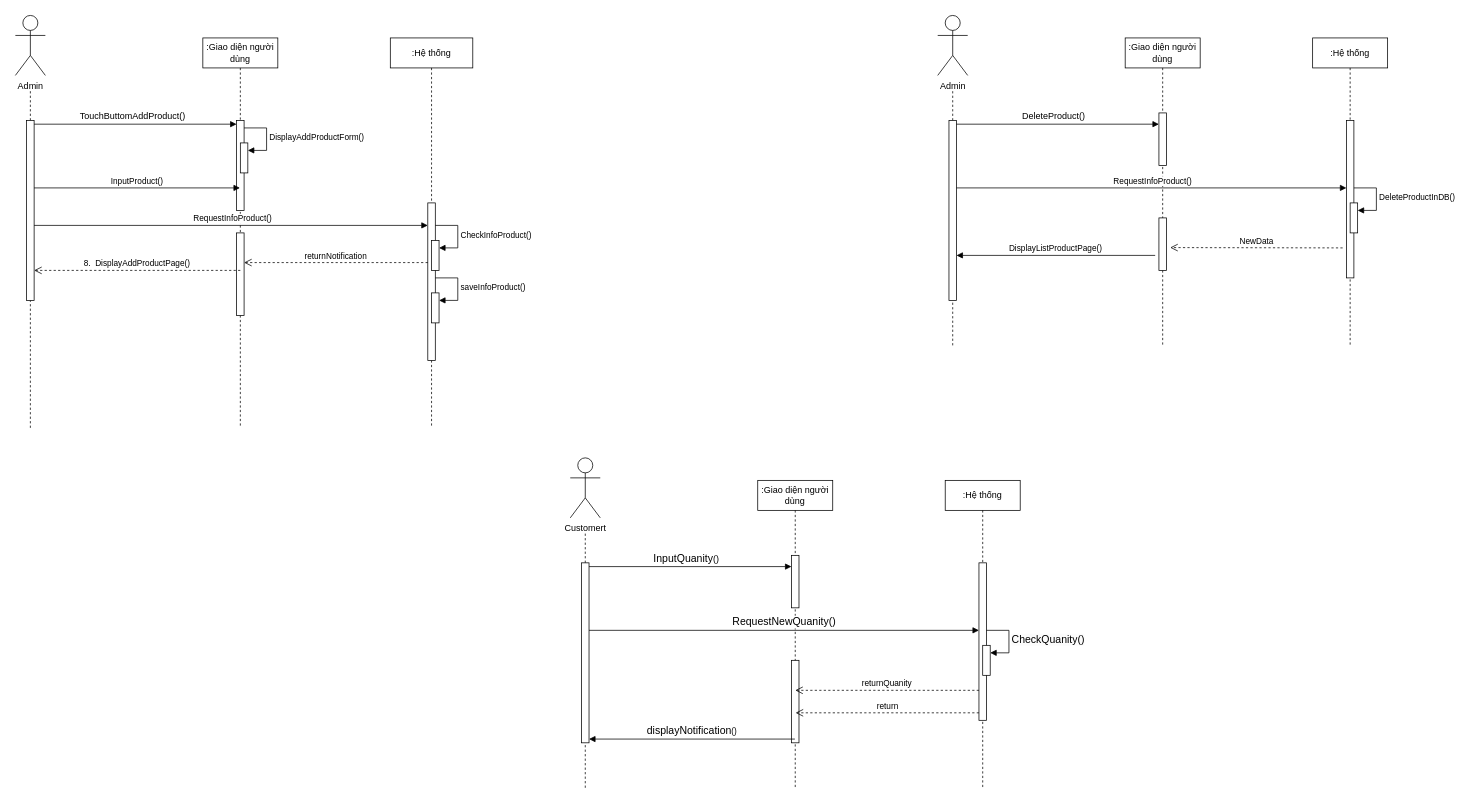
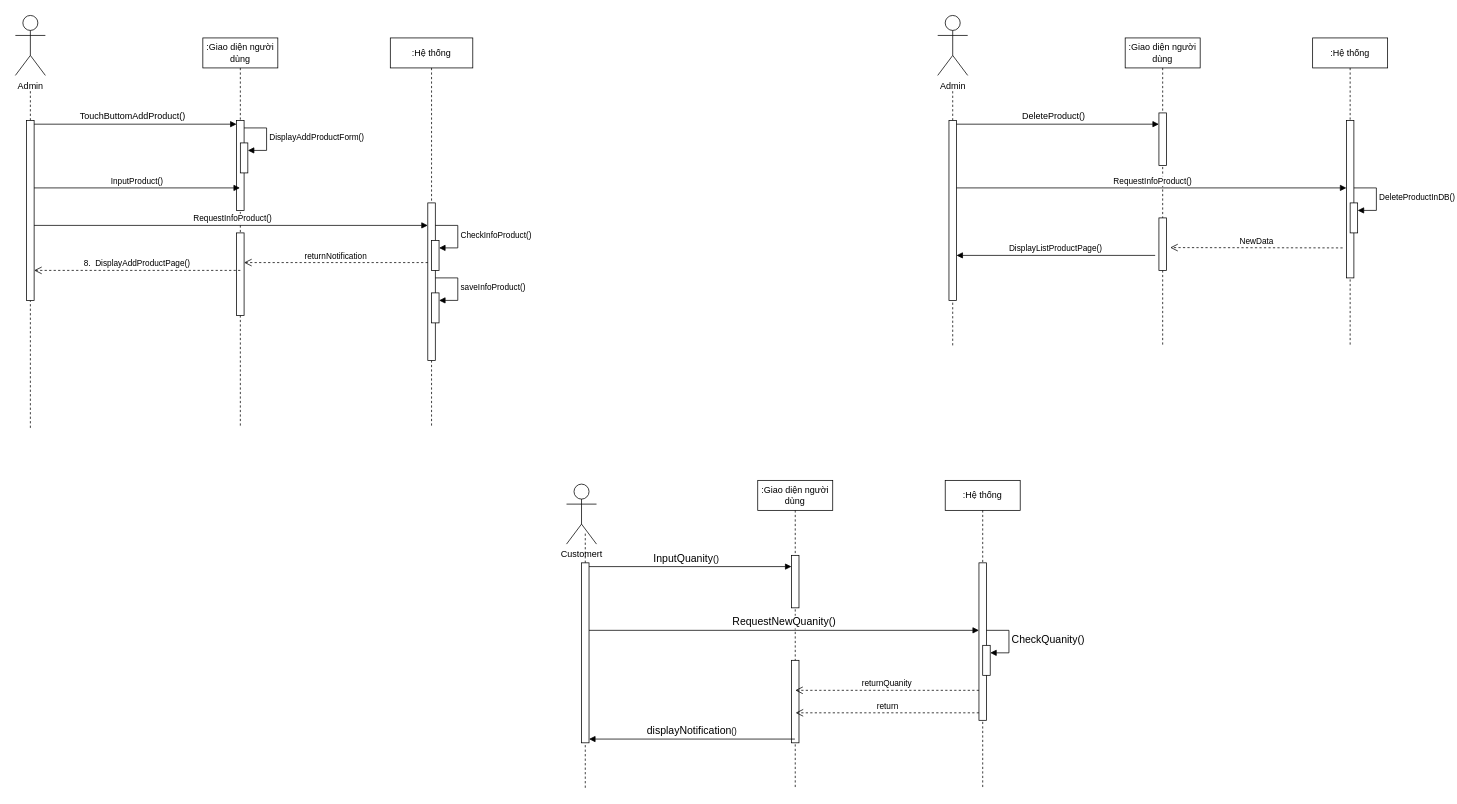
(585, 488) -> (582, 514)
